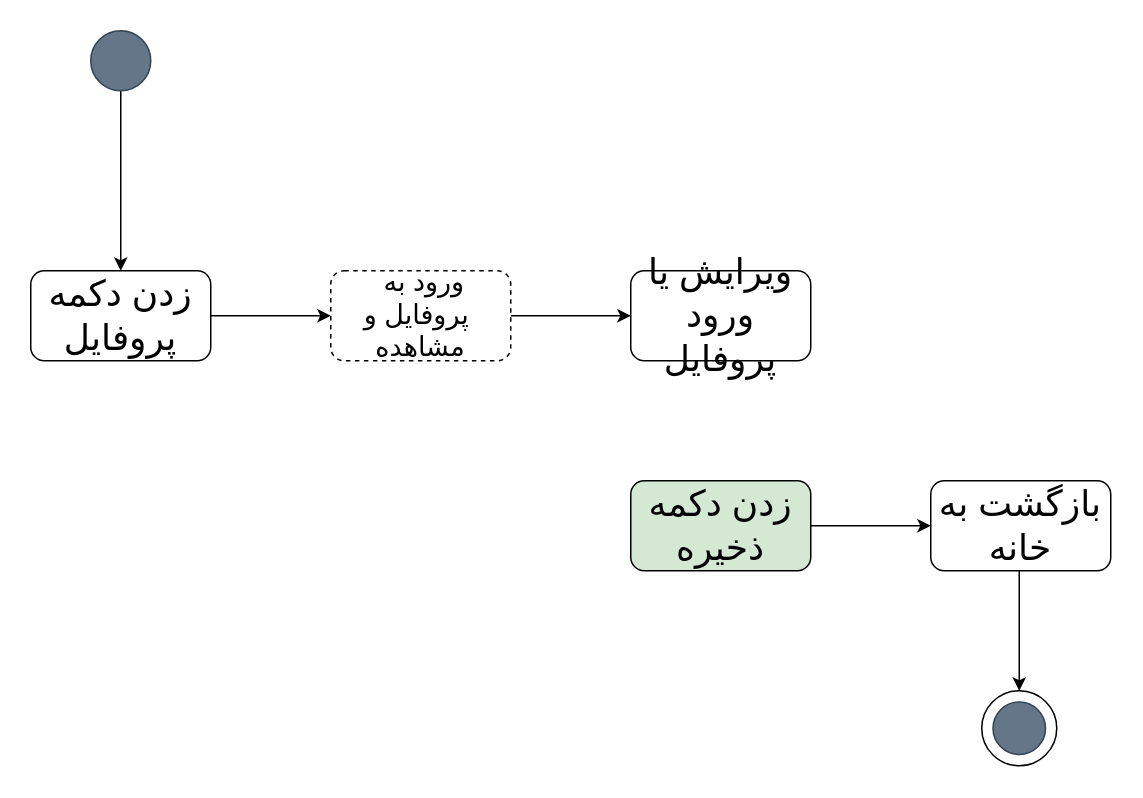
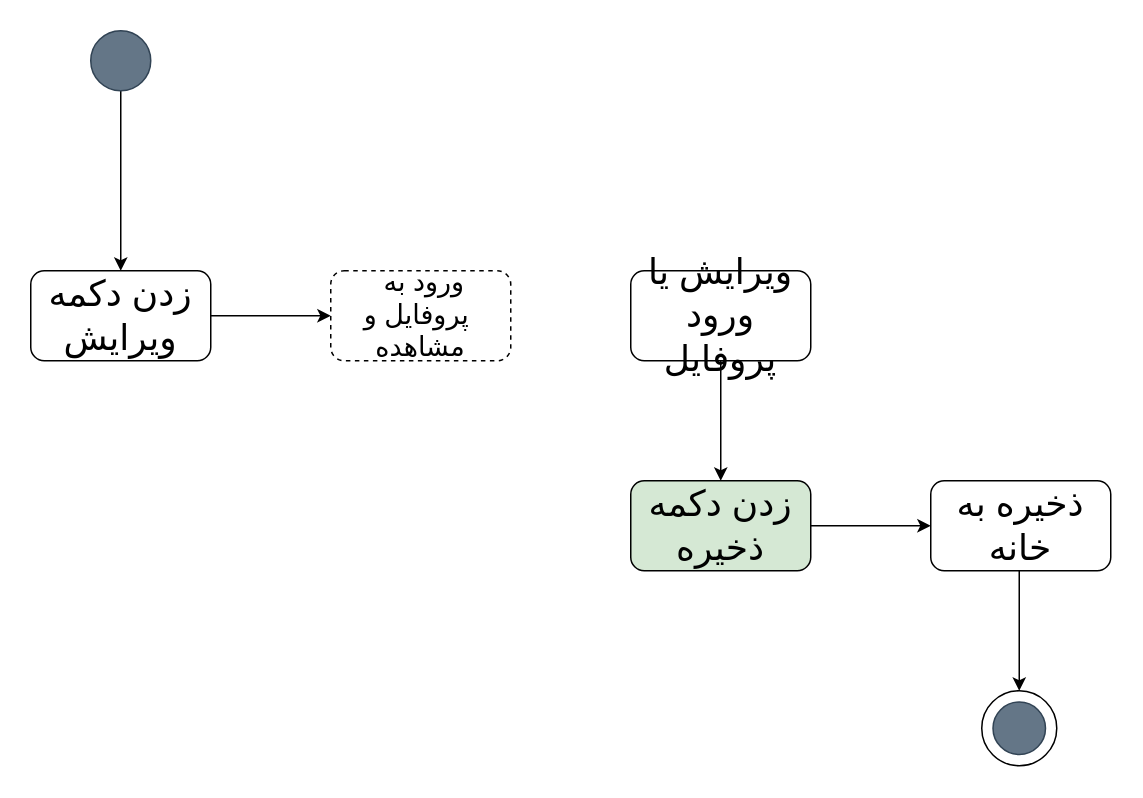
(121, 316) -> (121, 316)
(566, 316) -> none
none -> (721, 417)
(1021, 526) -> (1021, 526)
